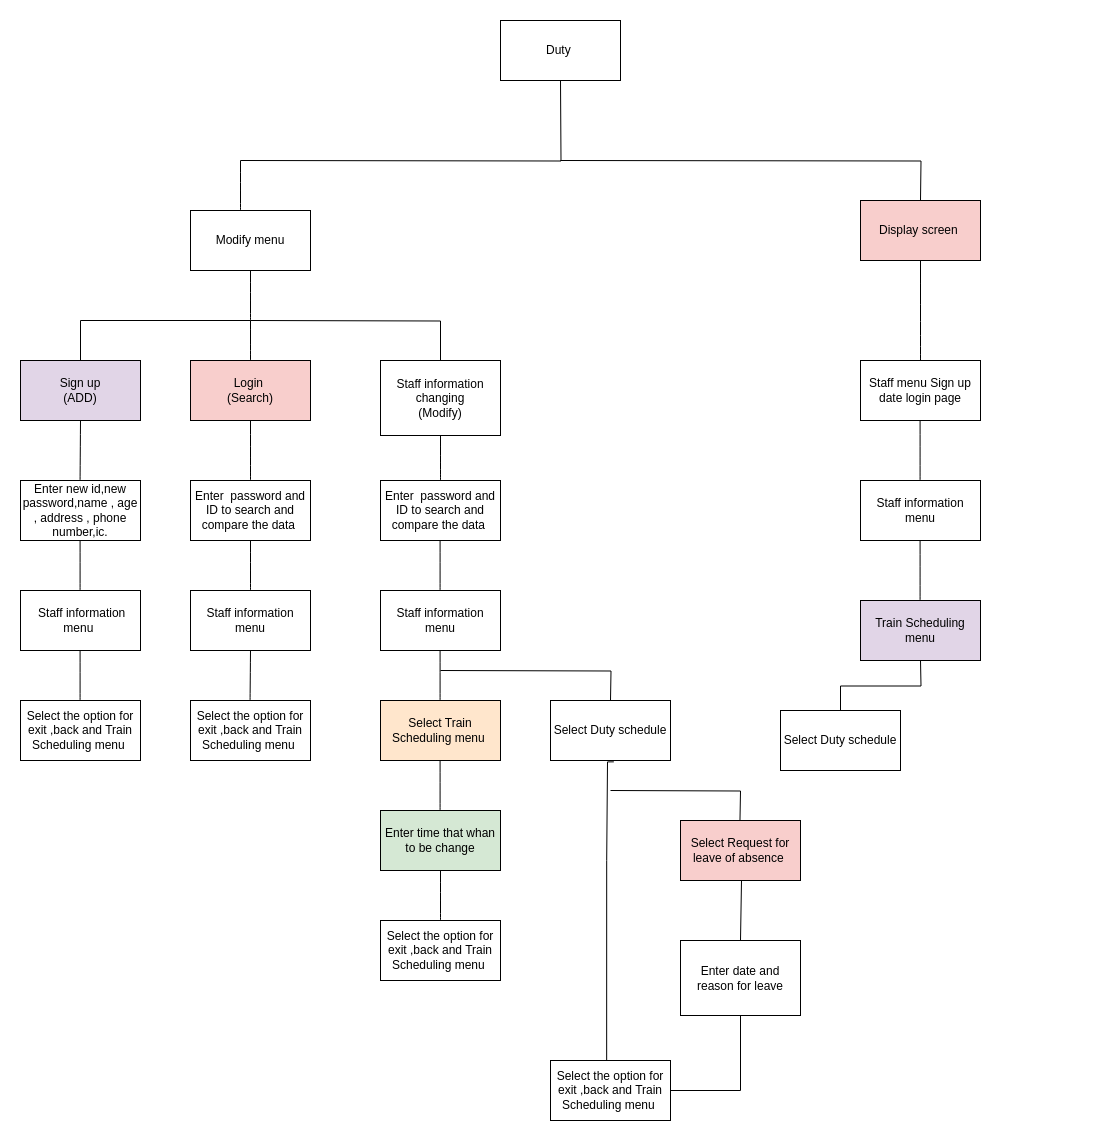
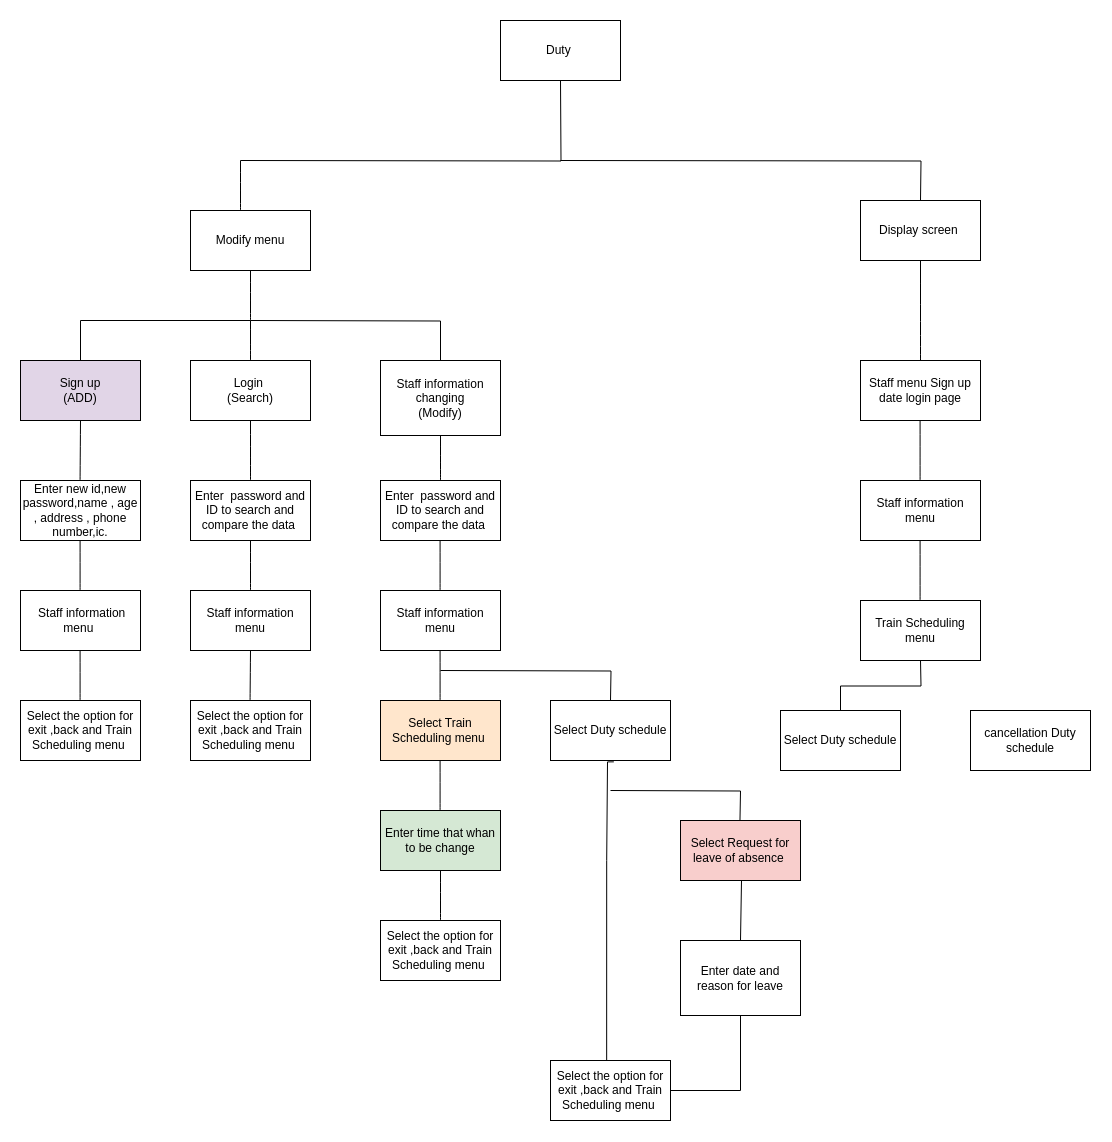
(921, 231) -> (921, 231)
(251, 391) -> (251, 391)
(921, 631) -> (921, 631)
none -> (1031, 741)
